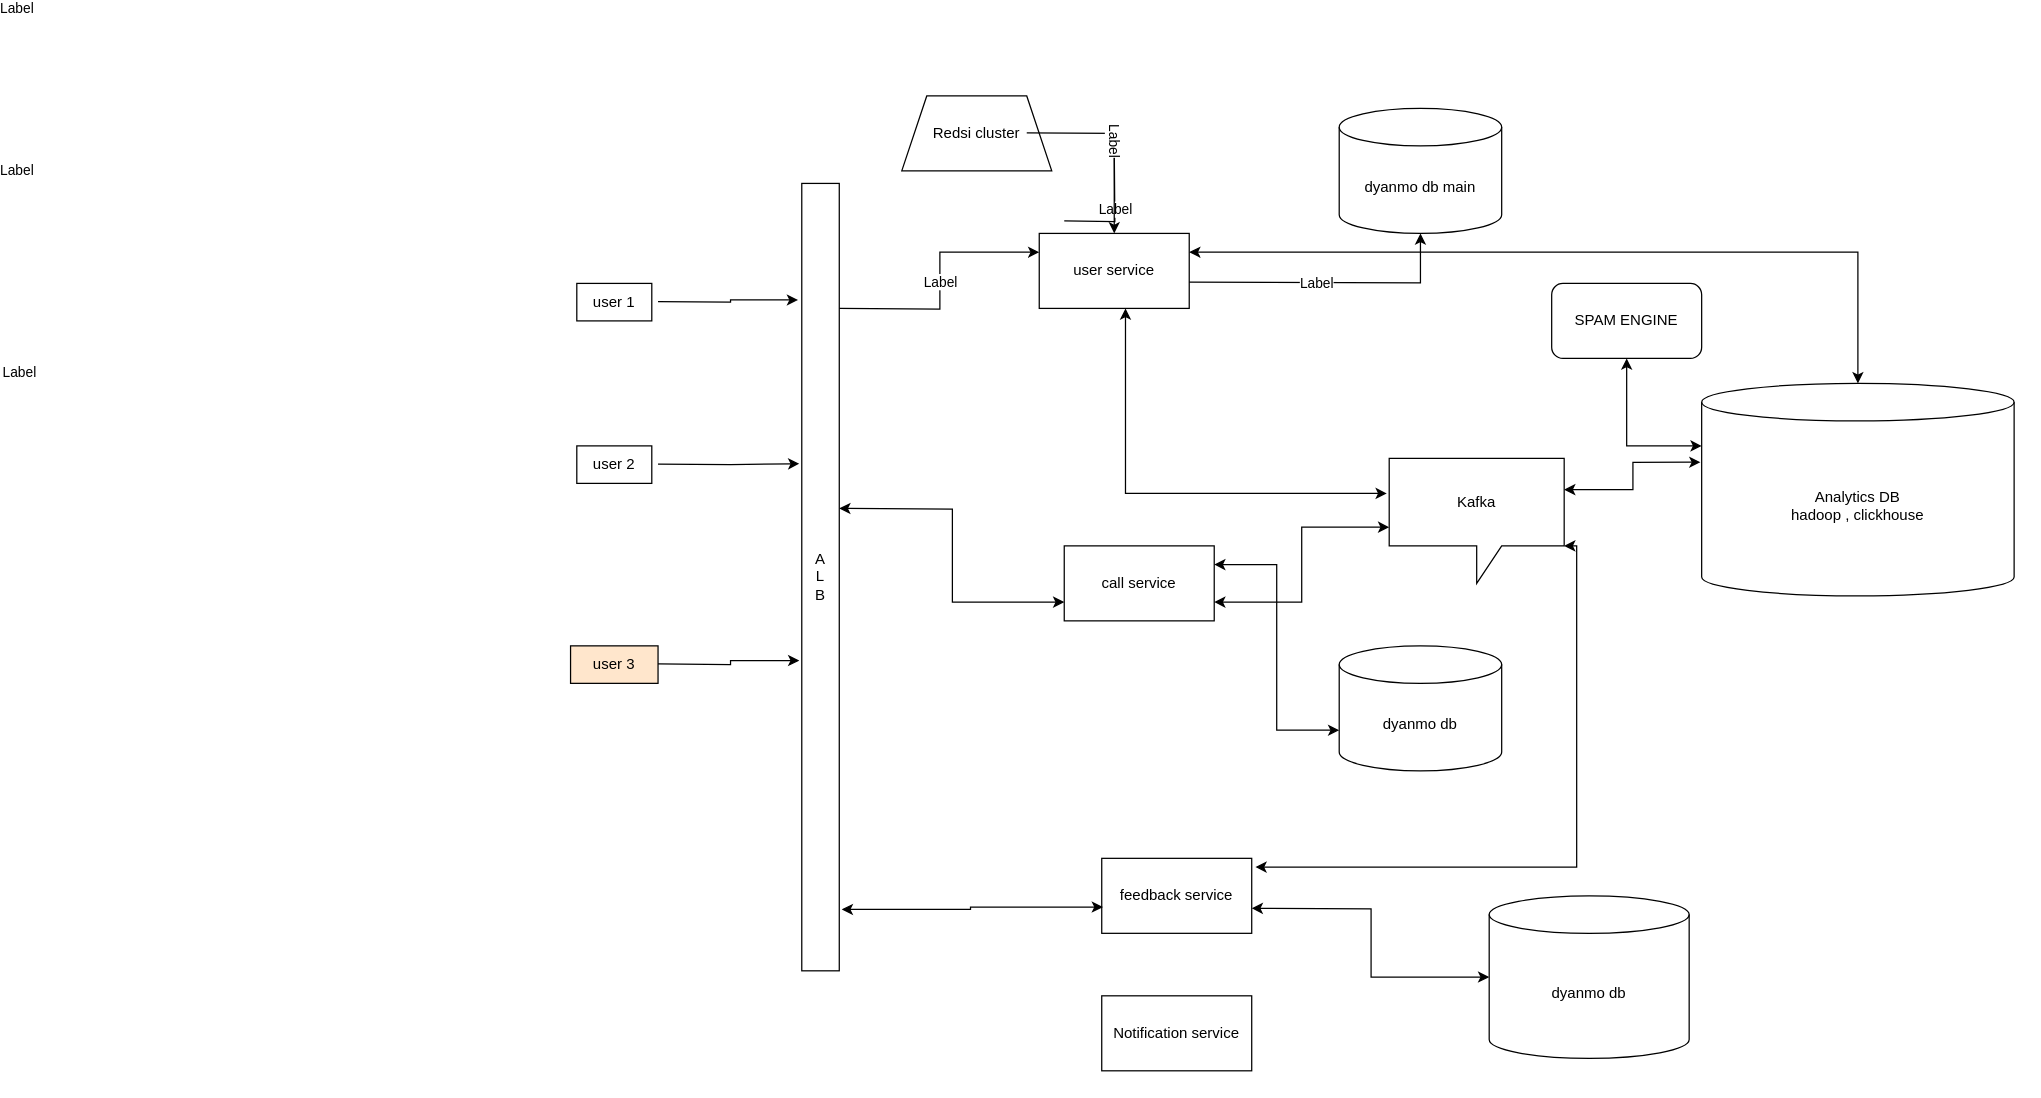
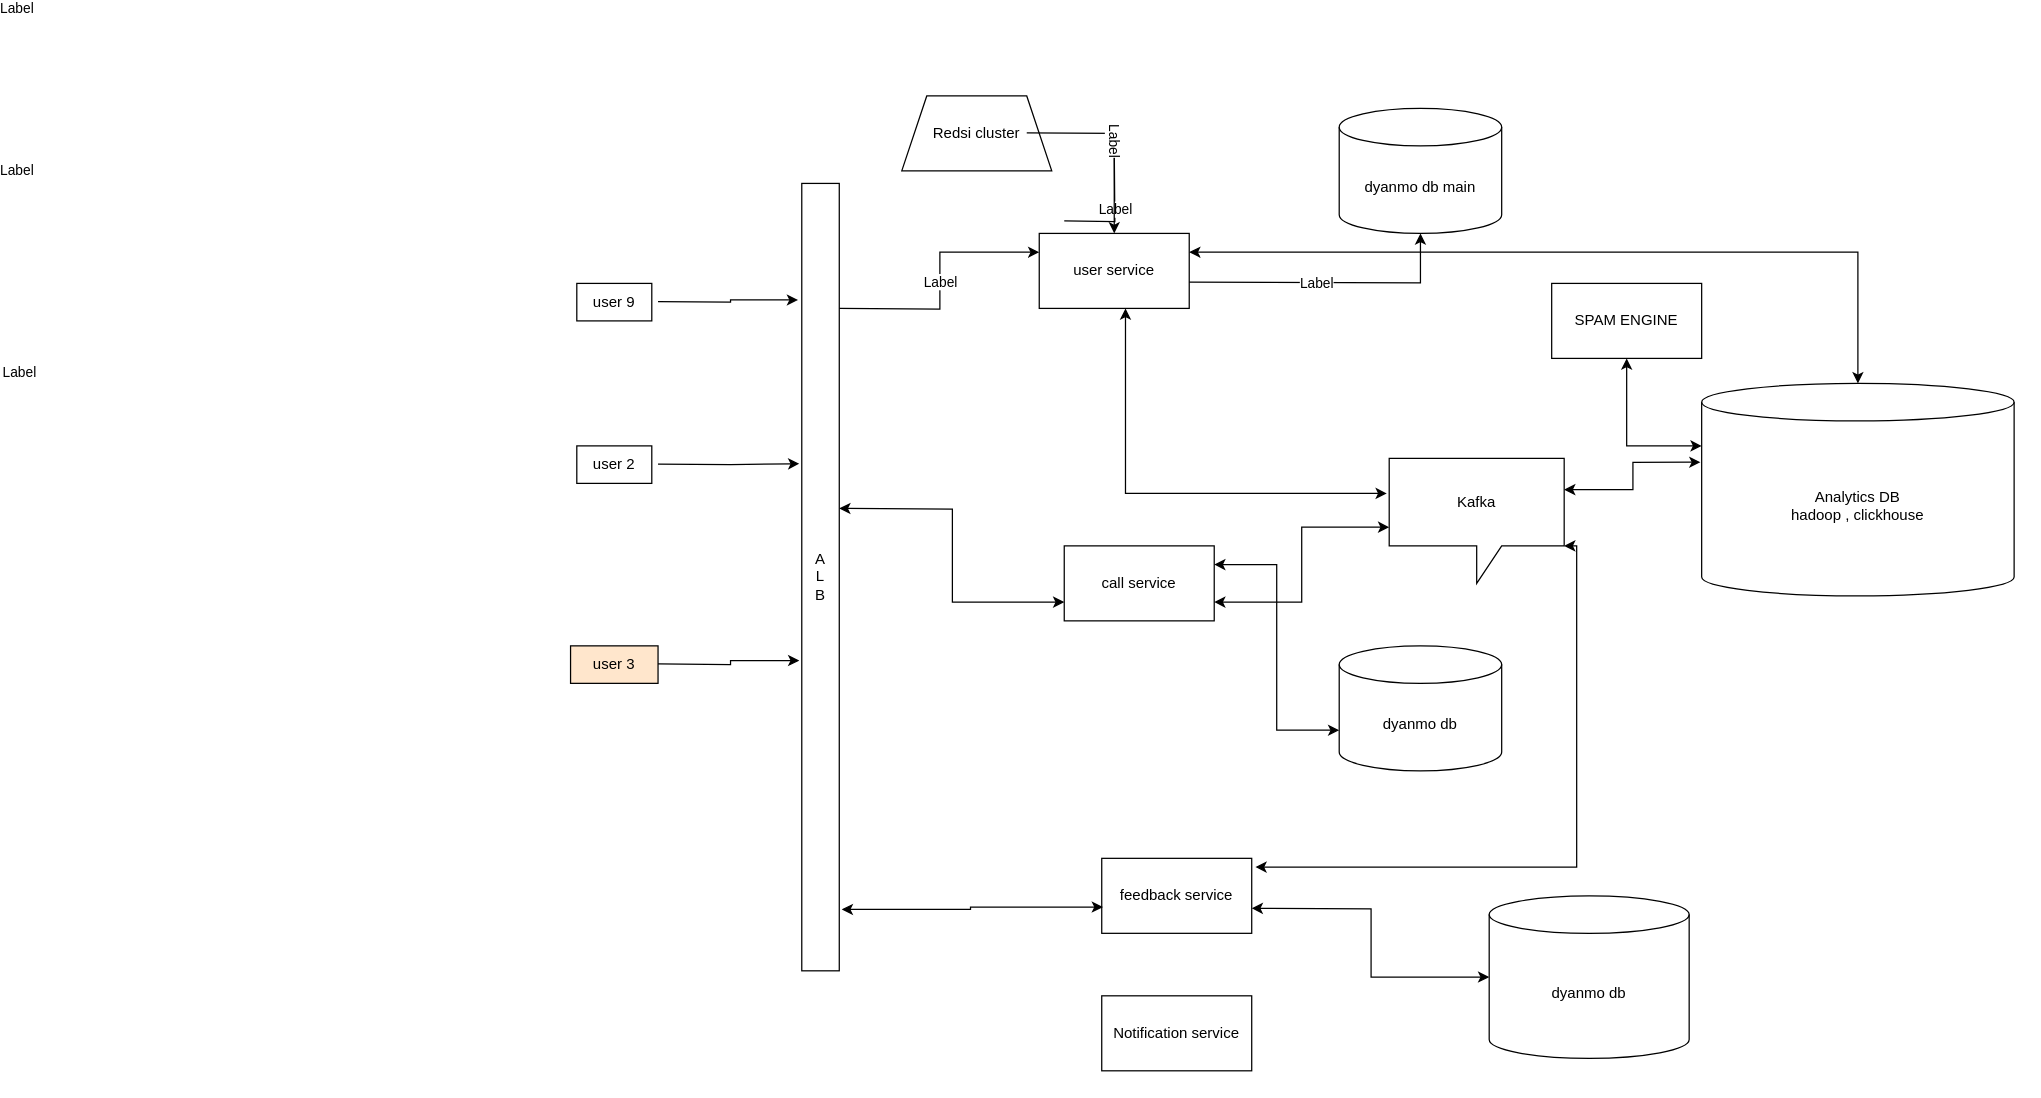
(614, 302) -> (614, 302)
(1627, 321) -> (1627, 321)
